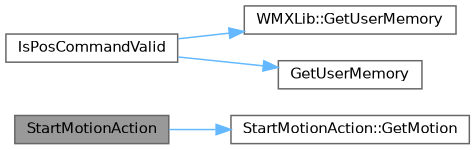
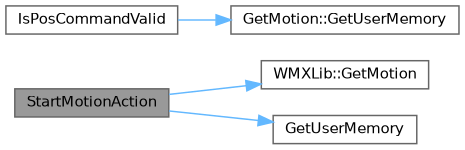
(350, 20) -> (345, 20)
(221, 61) -> (214, 116)
(350, 130) -> (345, 75)
